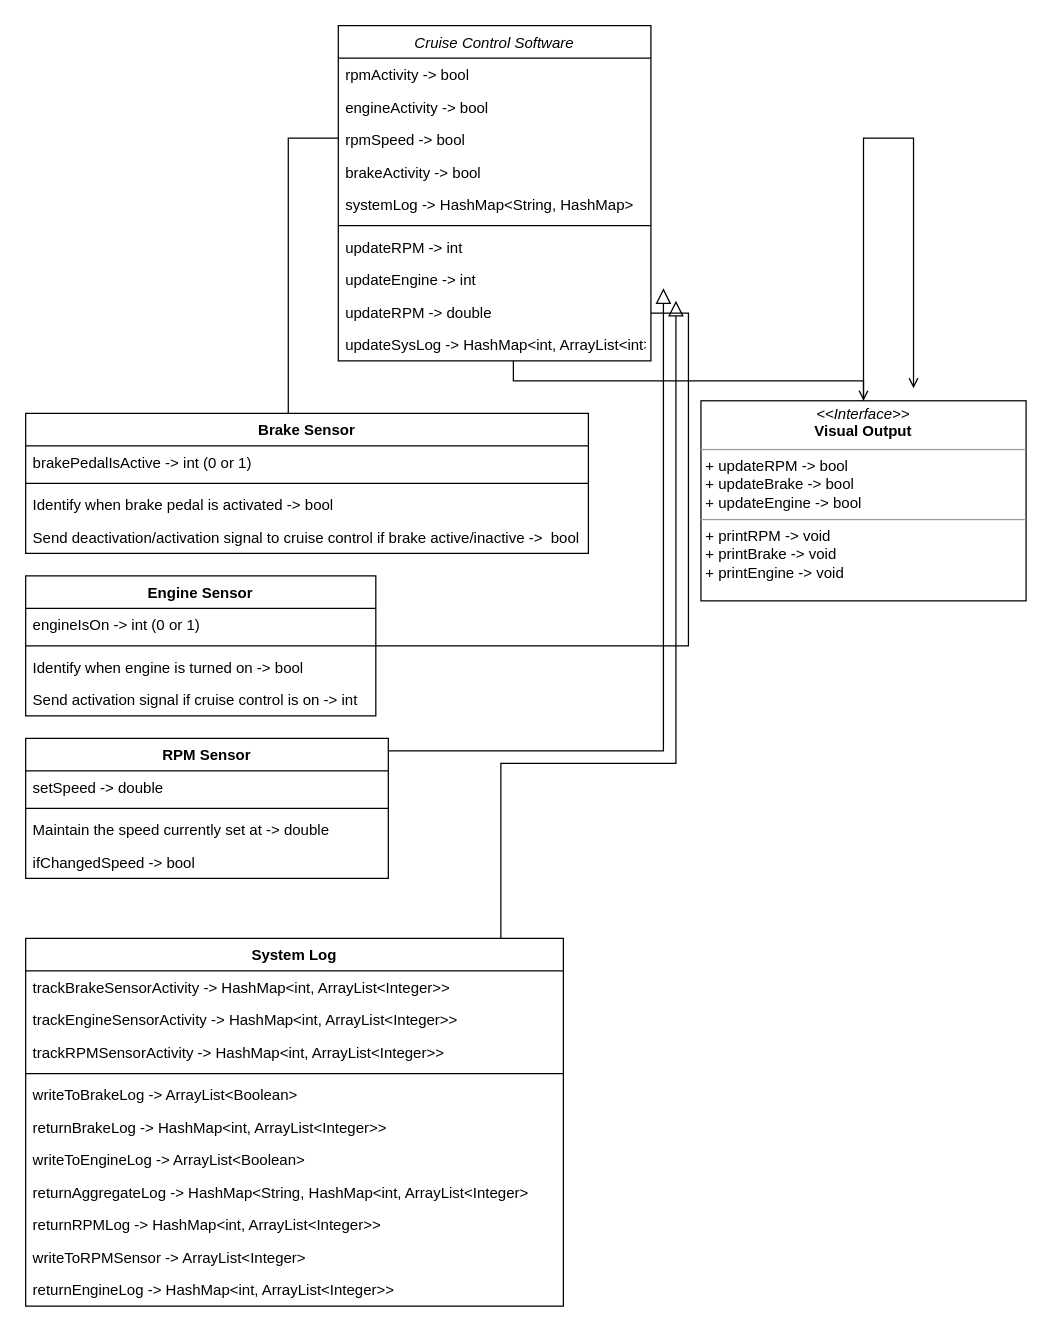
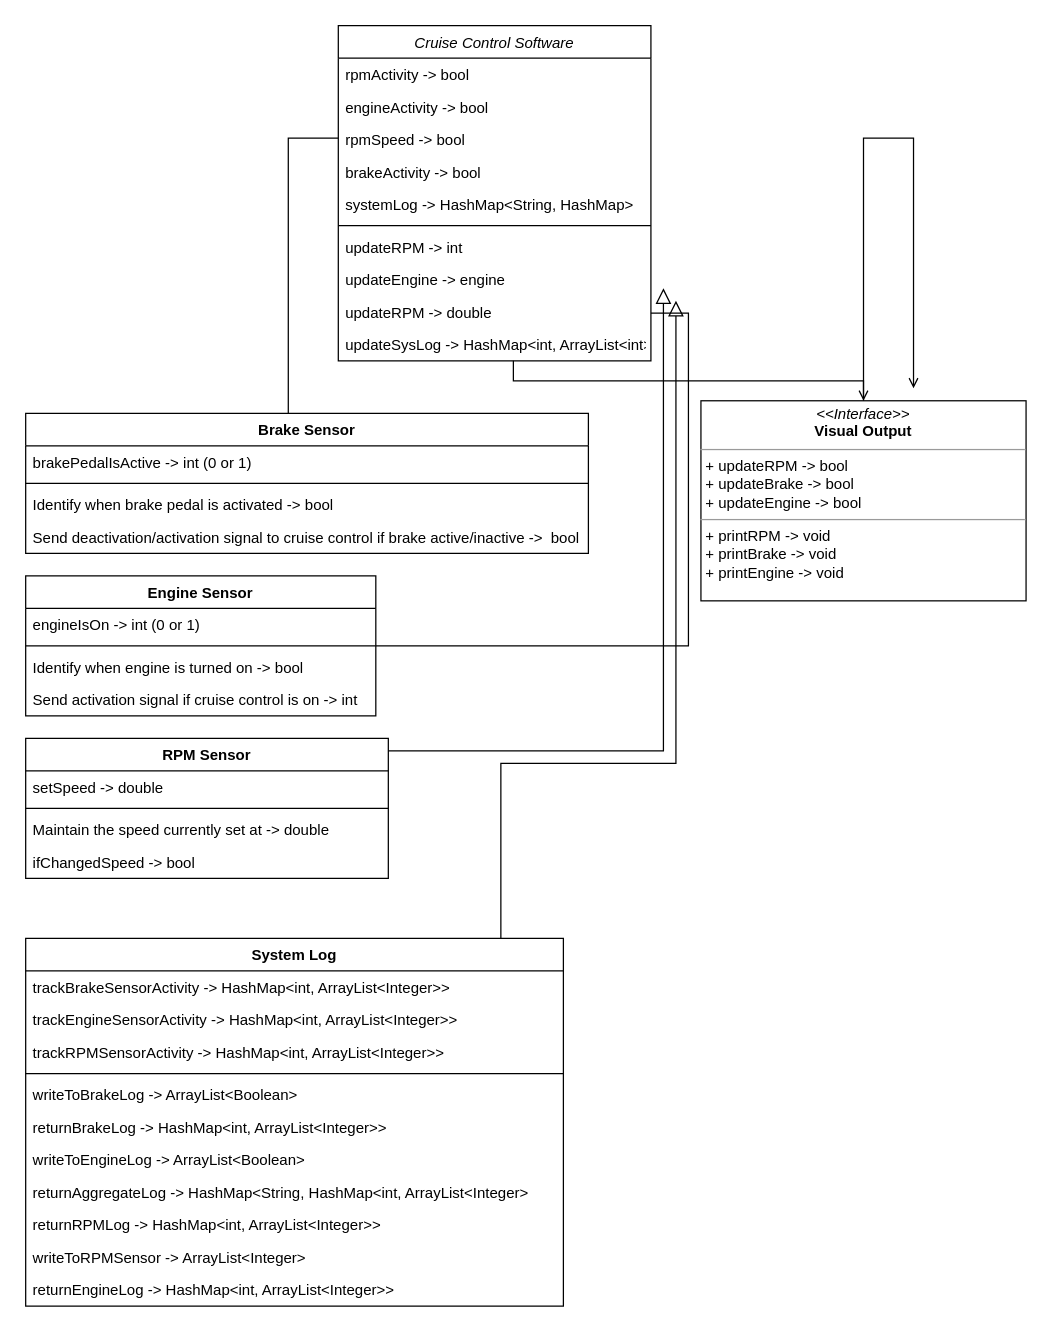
(417, 280) -> (430, 280)
